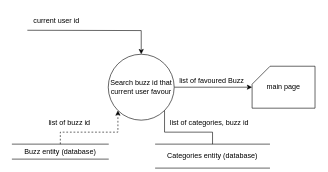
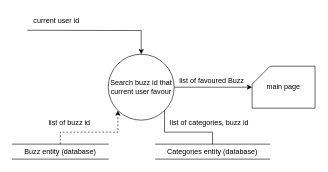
(213, 156) -> (213, 152)
